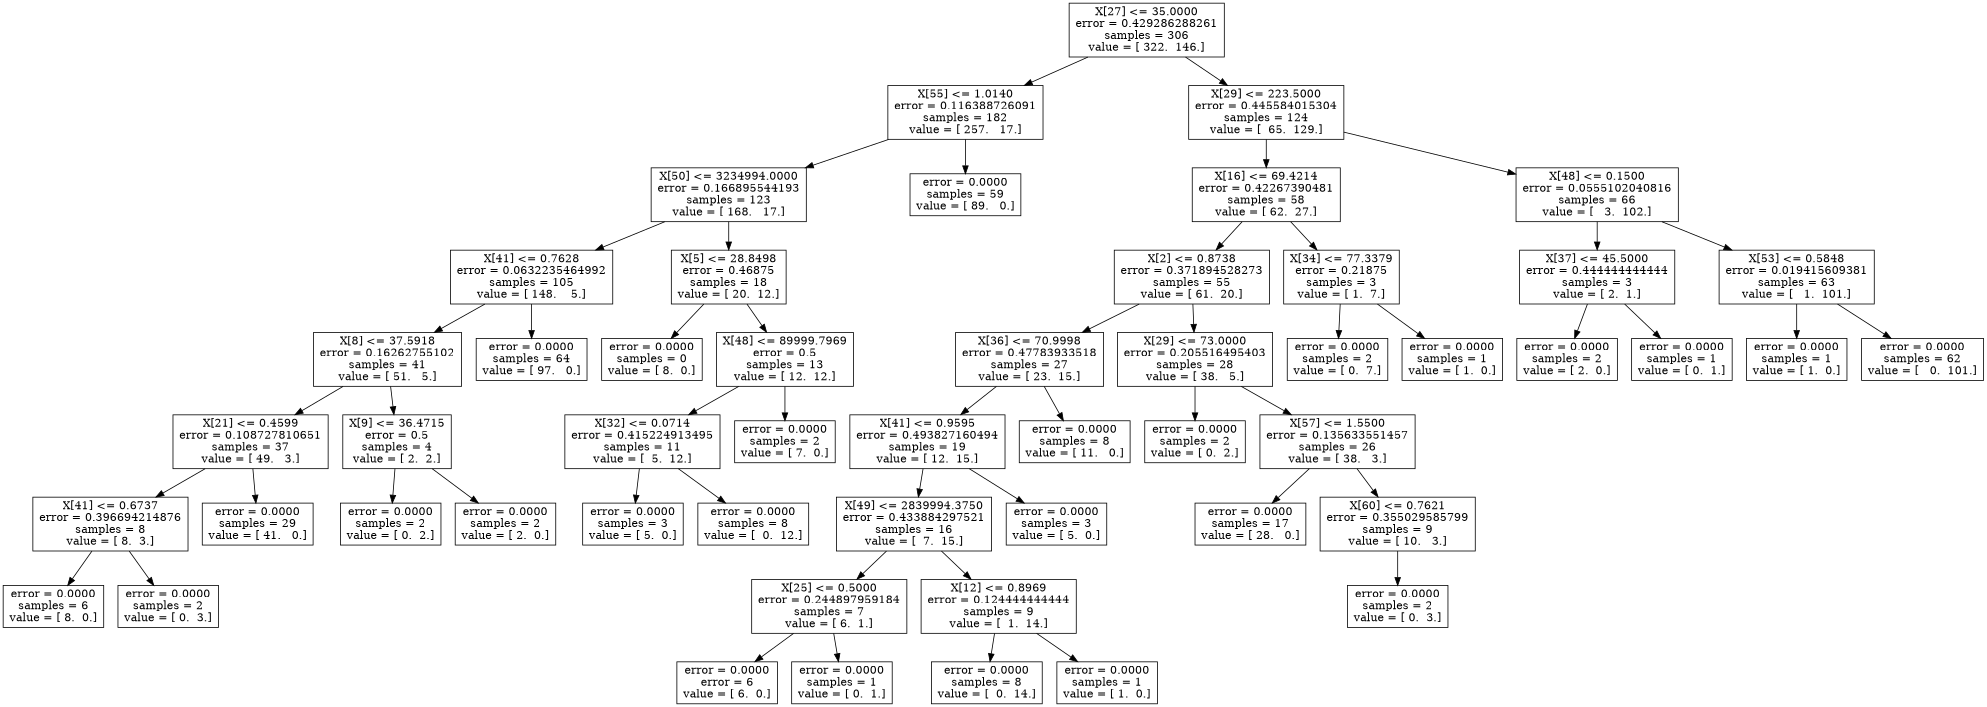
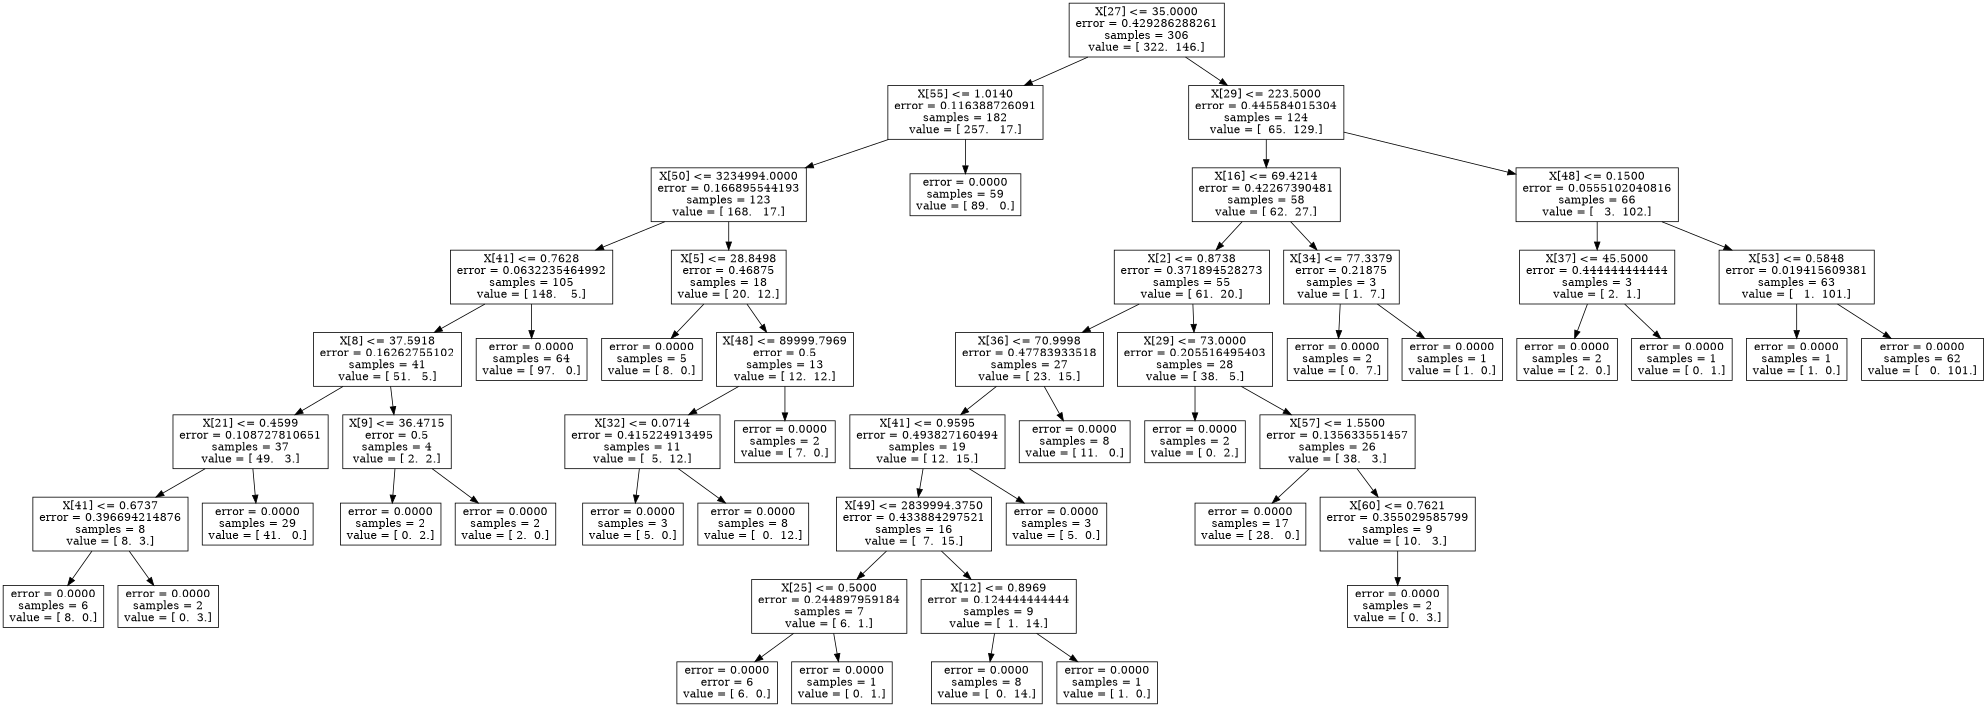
(652, 359) -> (652, 359)
